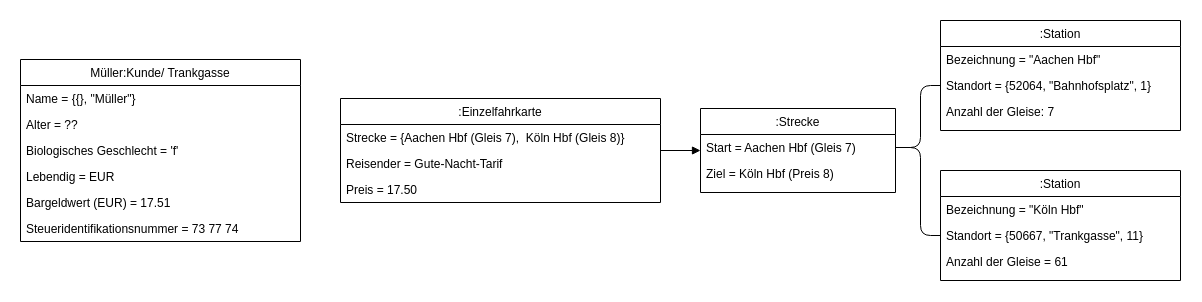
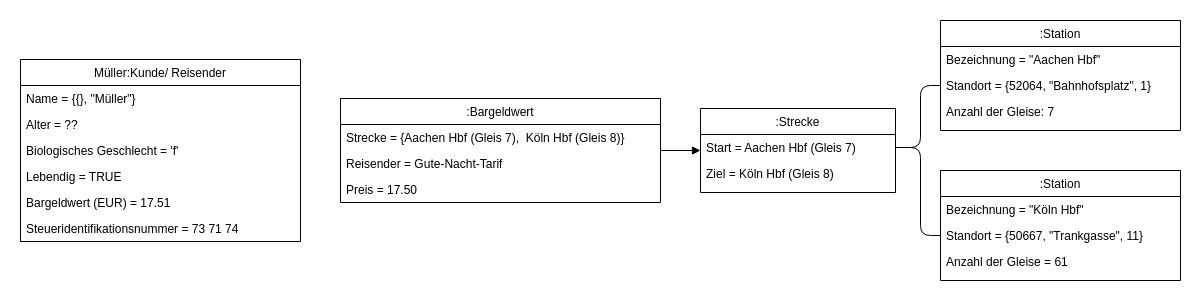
(160, 73) -> (160, 73)
(500, 112) -> (500, 112)
(776, 174) -> (774, 174)
(68, 177) -> (72, 177)
(141, 229) -> (141, 229)
